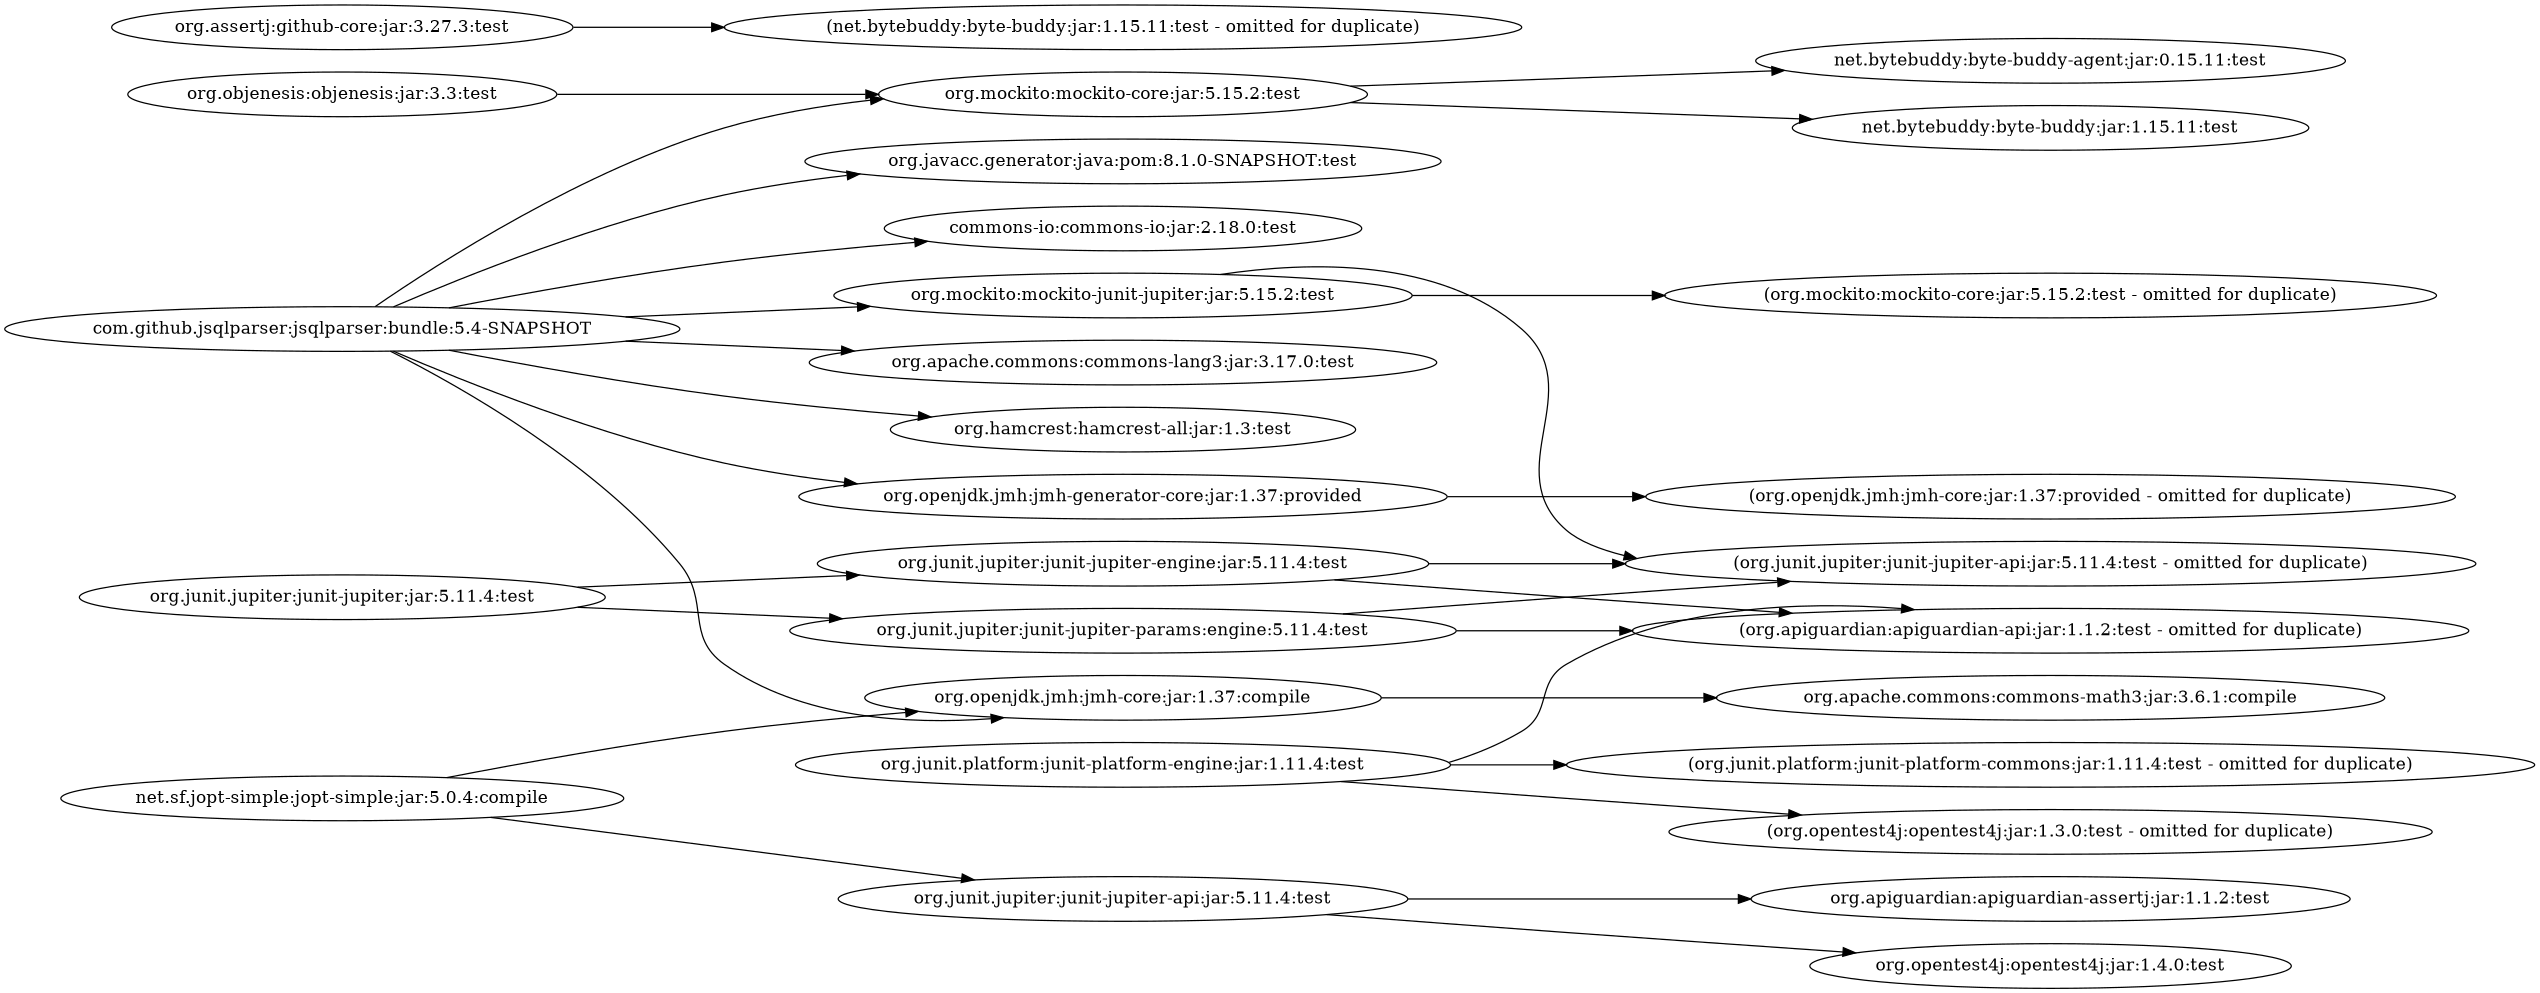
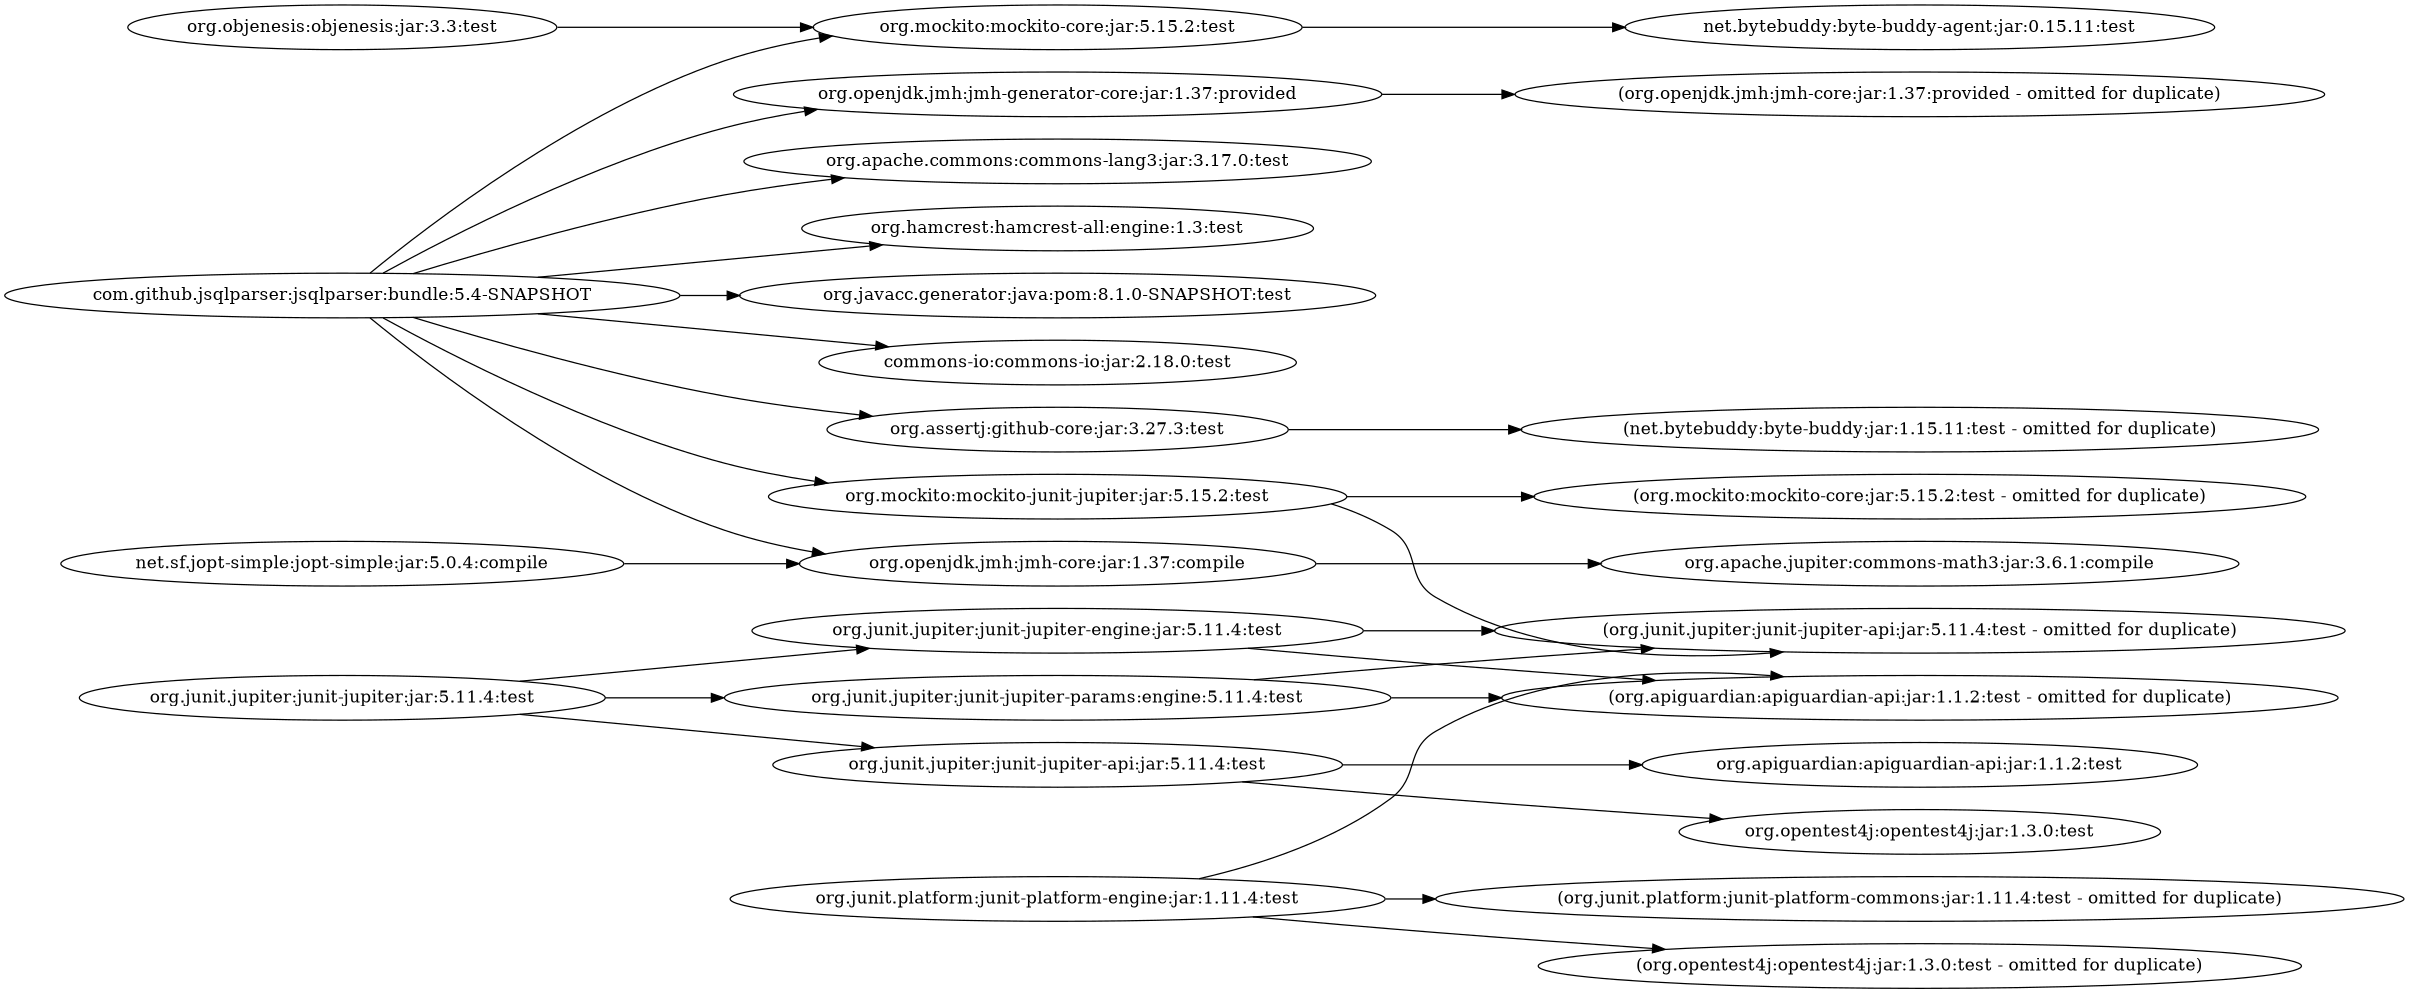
(2051, 128) -> none
none -> (634, 377)
(1123, 430) -> (1058, 228)
(2051, 698) -> (1920, 564)
(726, 848) -> (691, 730)
(2051, 899) -> (1920, 765)
(2051, 966) -> (1920, 832)
